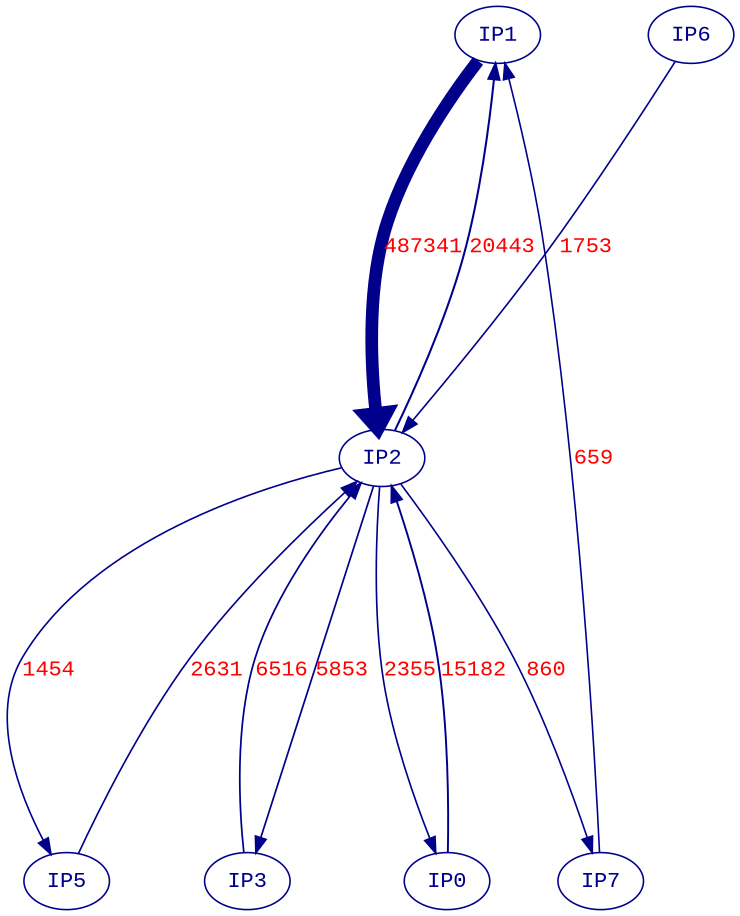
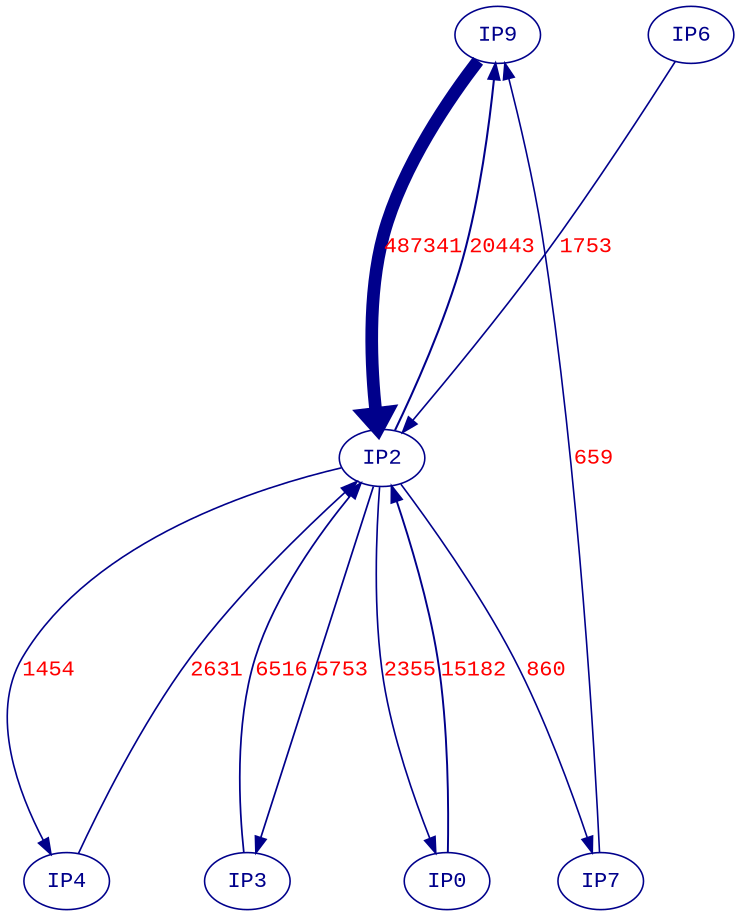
(498, 35) -> (498, 35)
(342, 670) -> (342, 670)
(67, 881) -> (67, 881)
